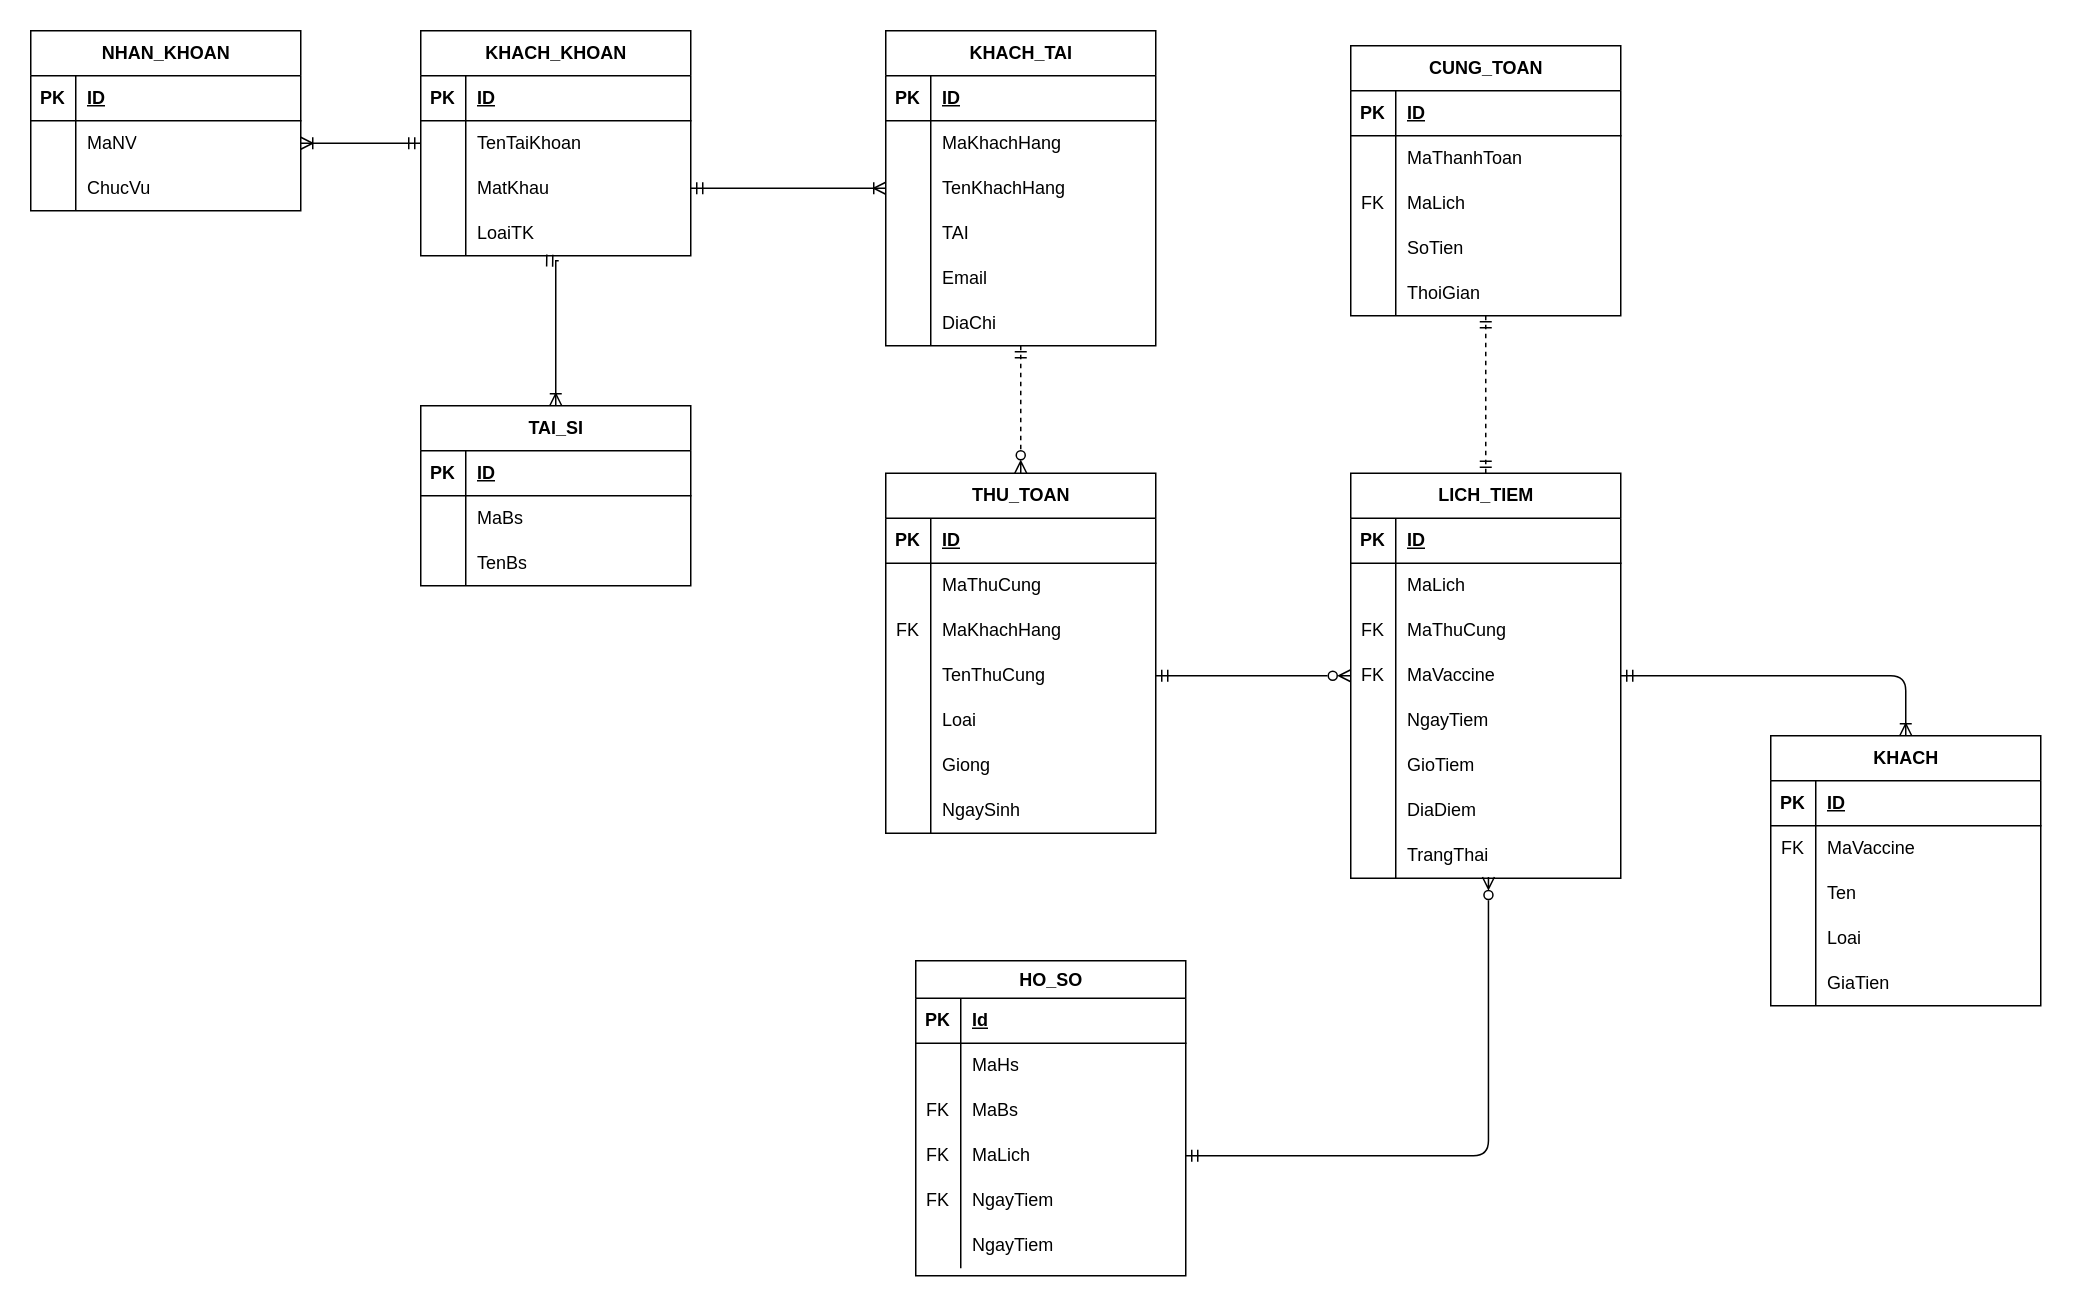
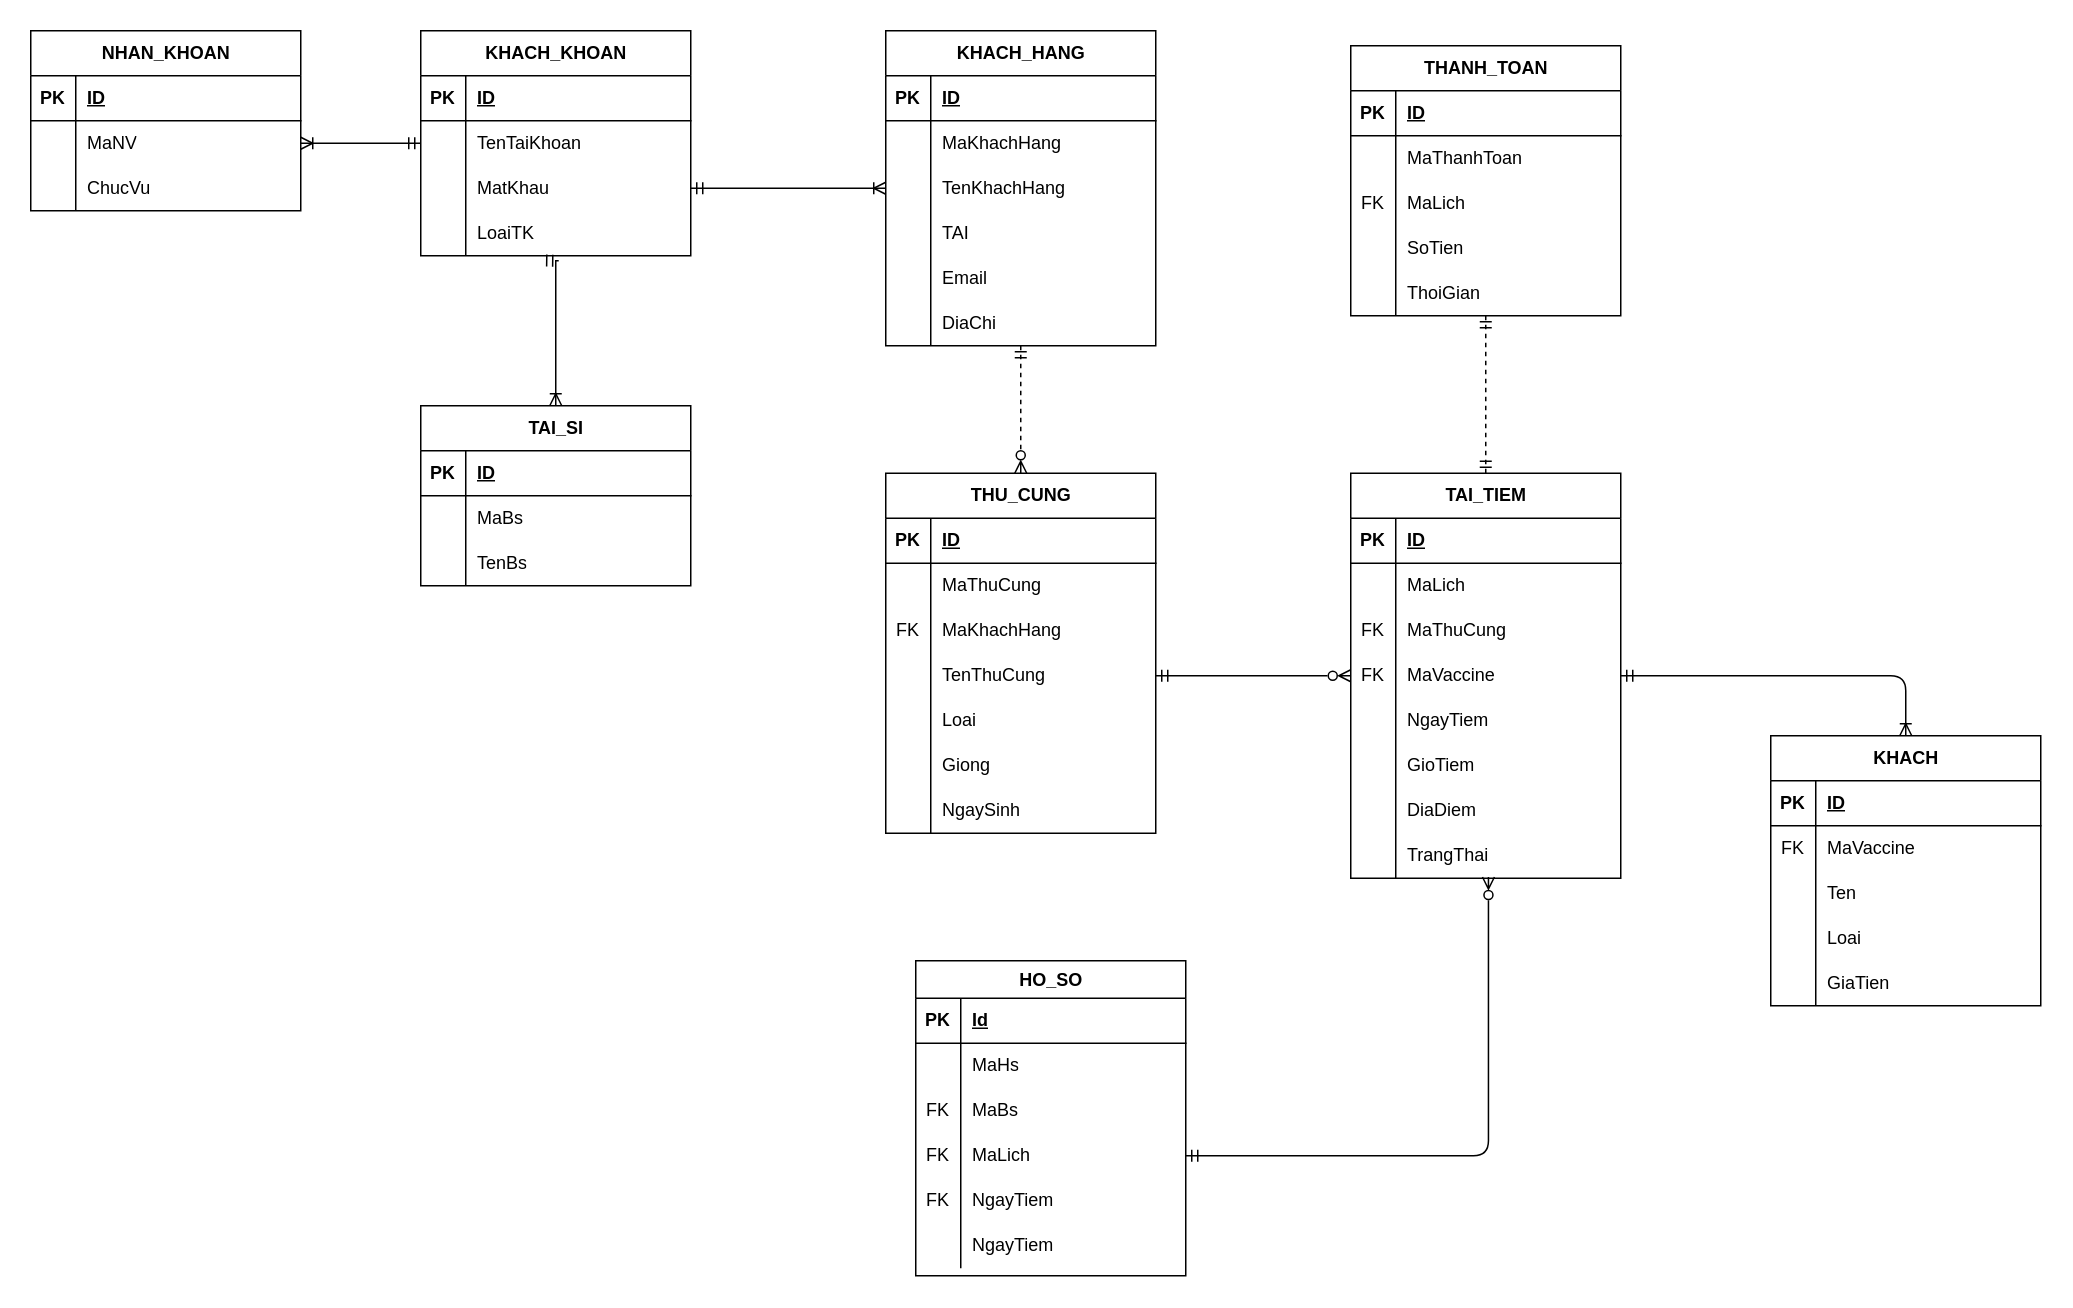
(1022, 53) -> (1022, 53)
(1487, 68) -> (1487, 68)
(1022, 496) -> (1022, 496)
(1487, 496) -> (1487, 496)
